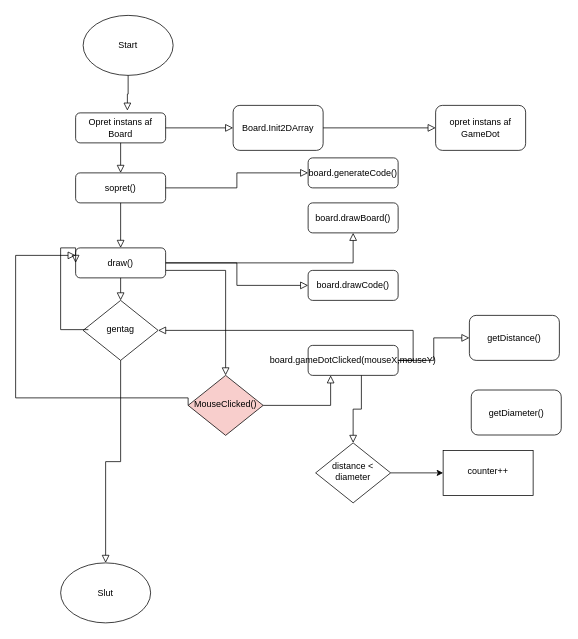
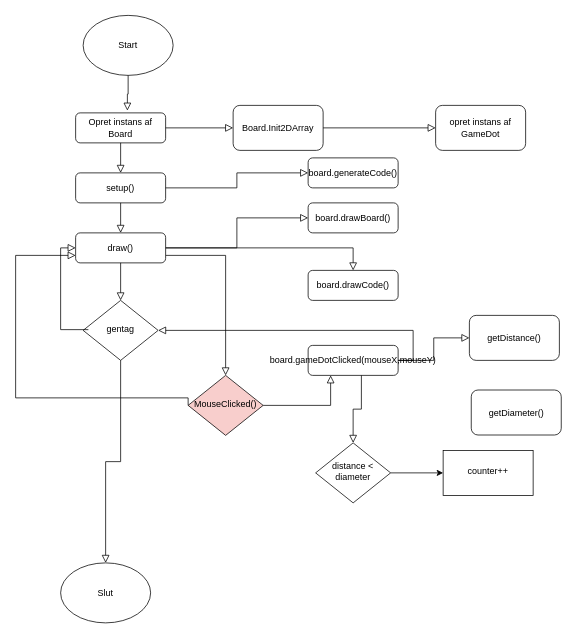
(120, 188) -> (120, 188)
(120, 263) -> (120, 248)
